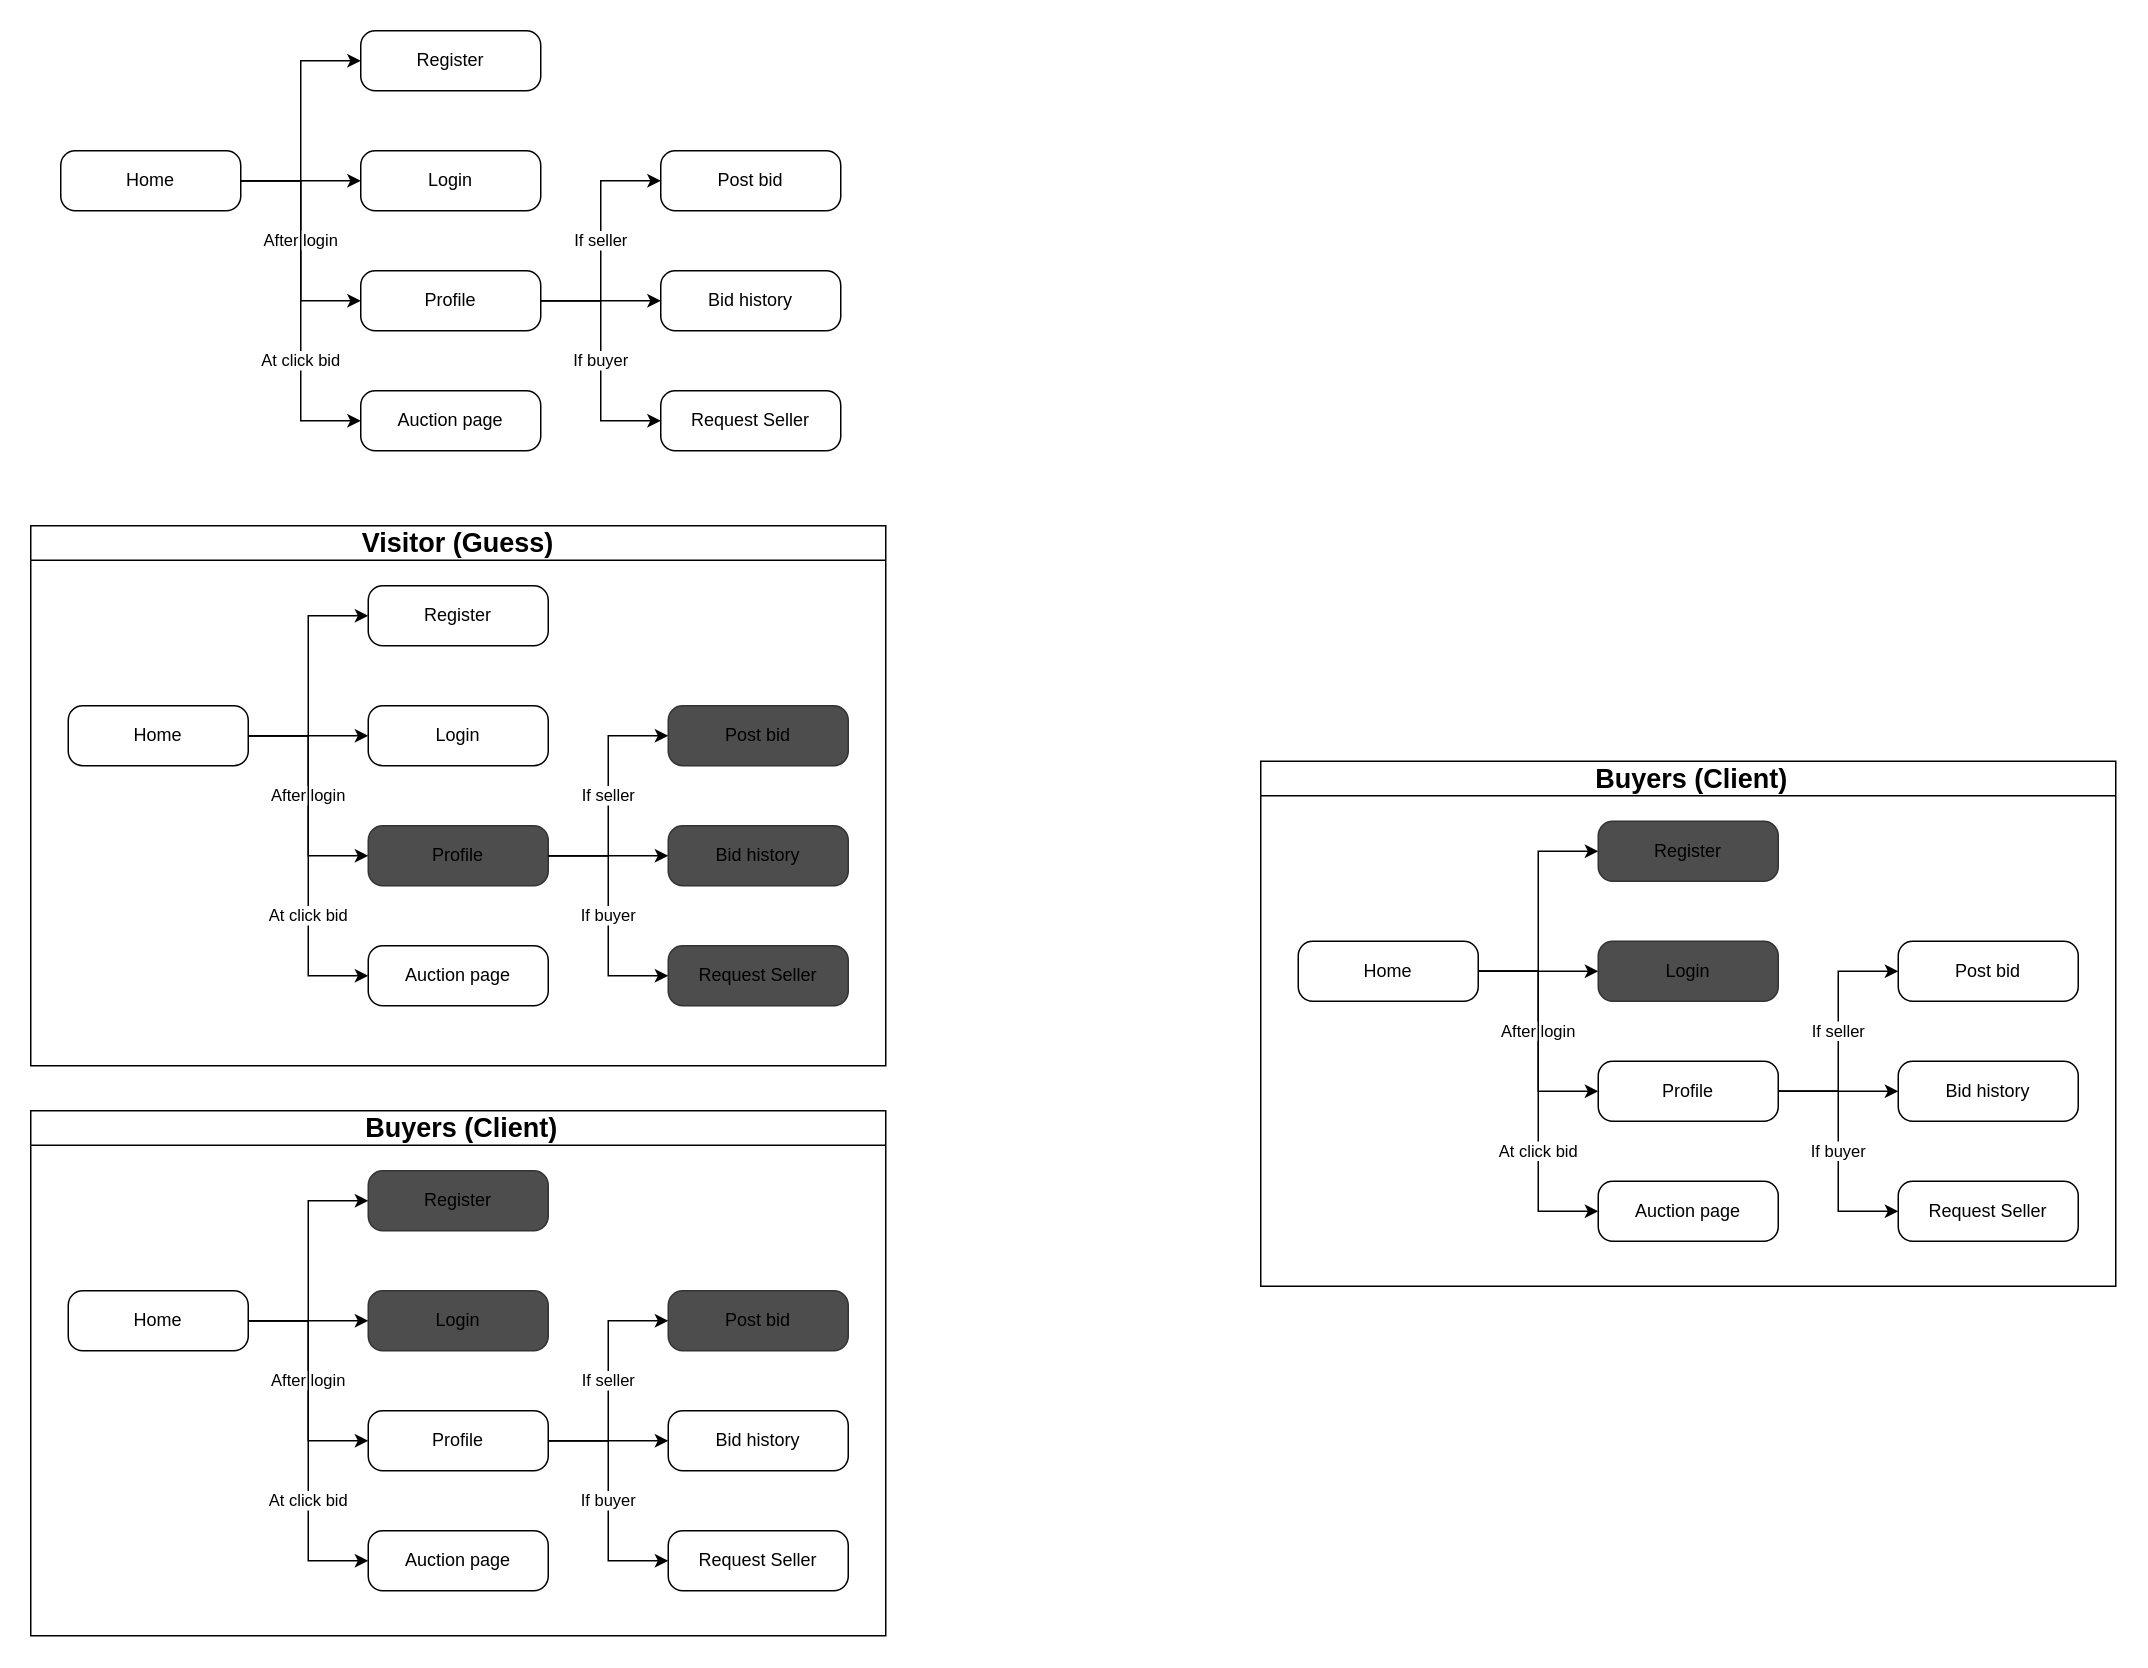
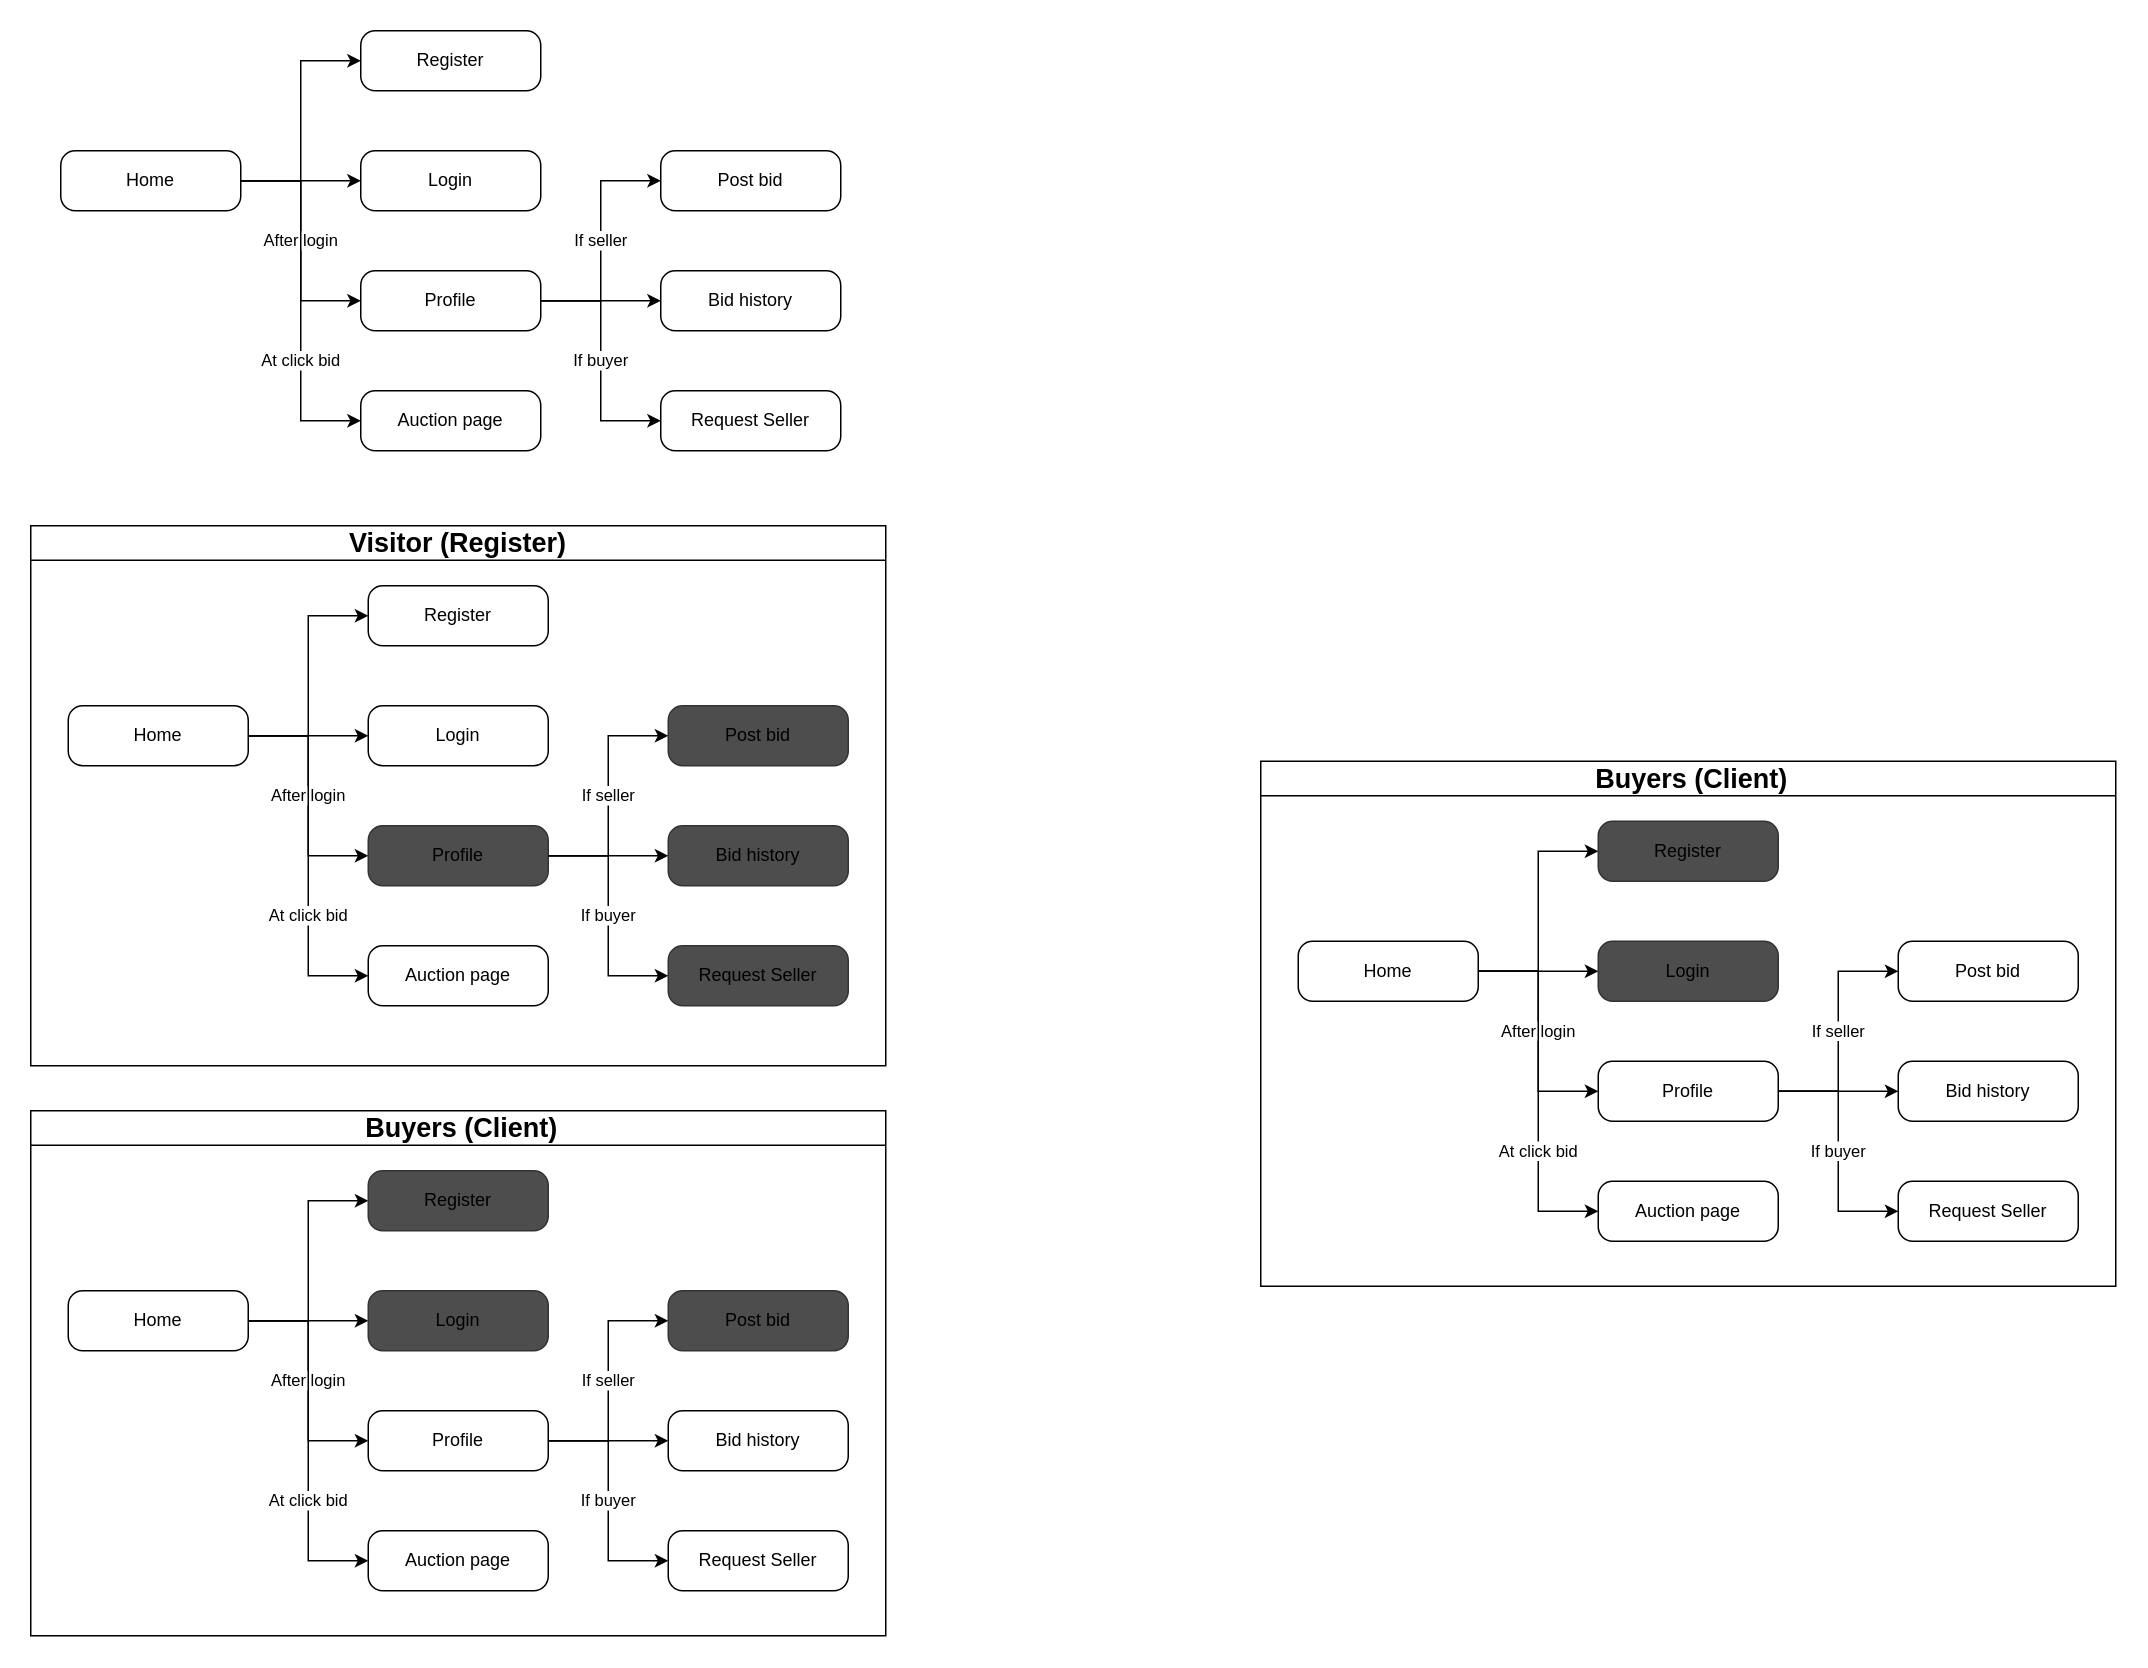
(458, 544) -> (458, 544)
